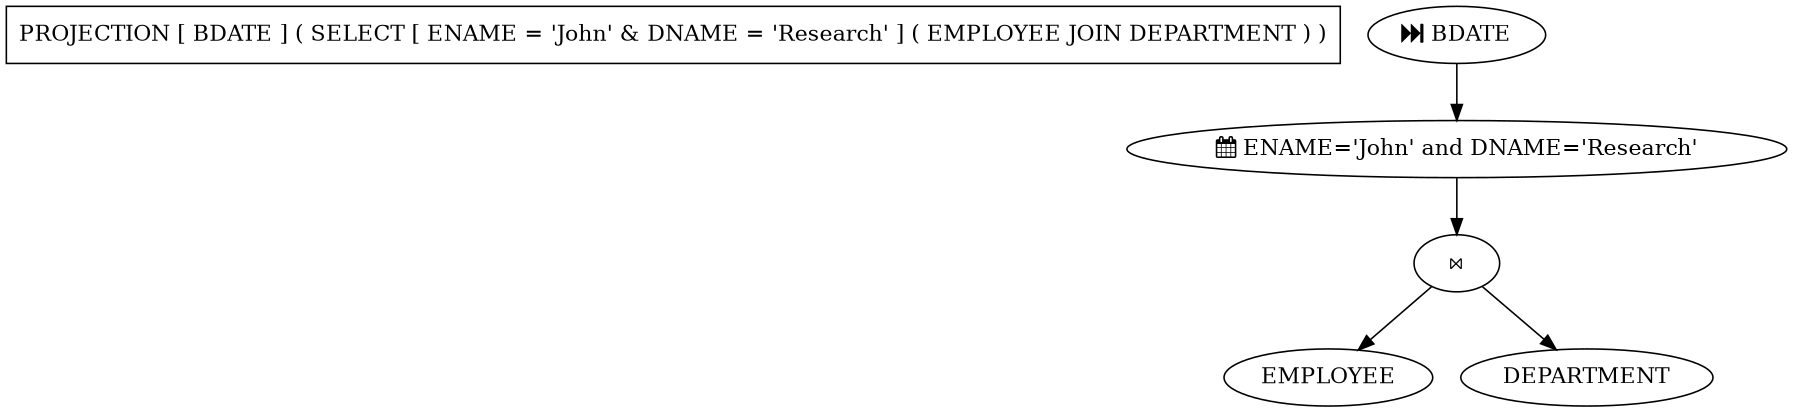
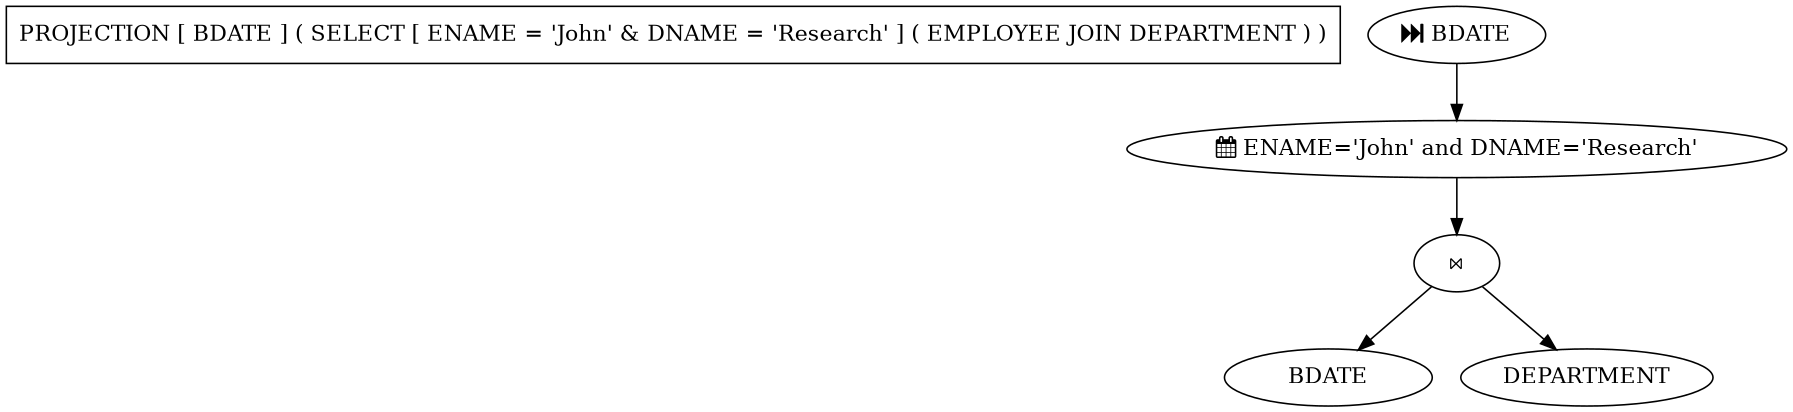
(1328, 377) -> (1328, 377)
